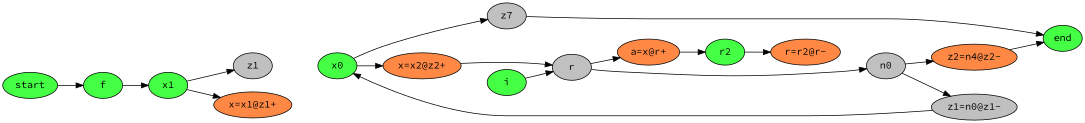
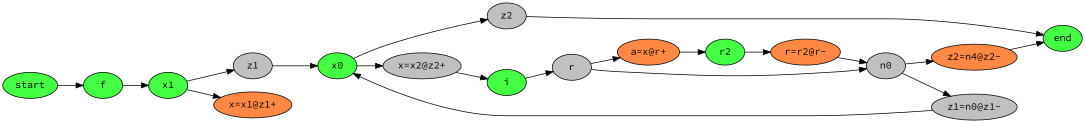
(507, 16) -> (507, 16)
none -> (848, 59)
(503, 62) -> (468, 75)
none -> (291, 66)
(422, 66) -> (422, 66)
